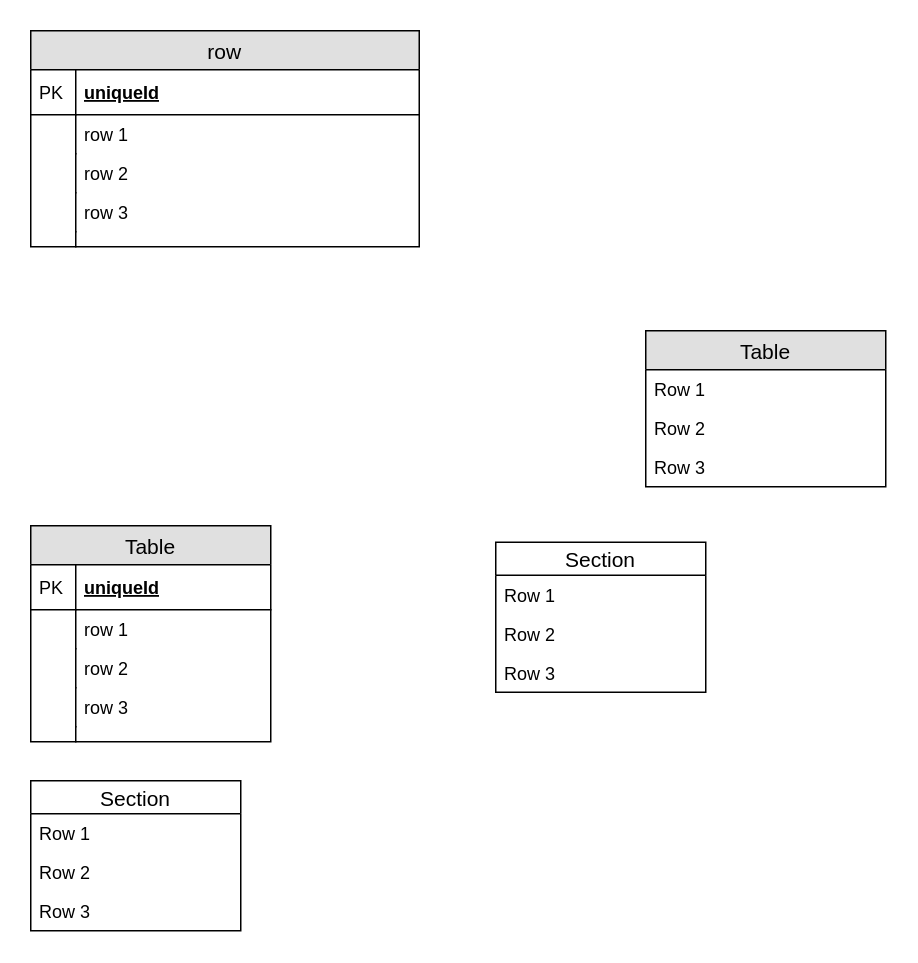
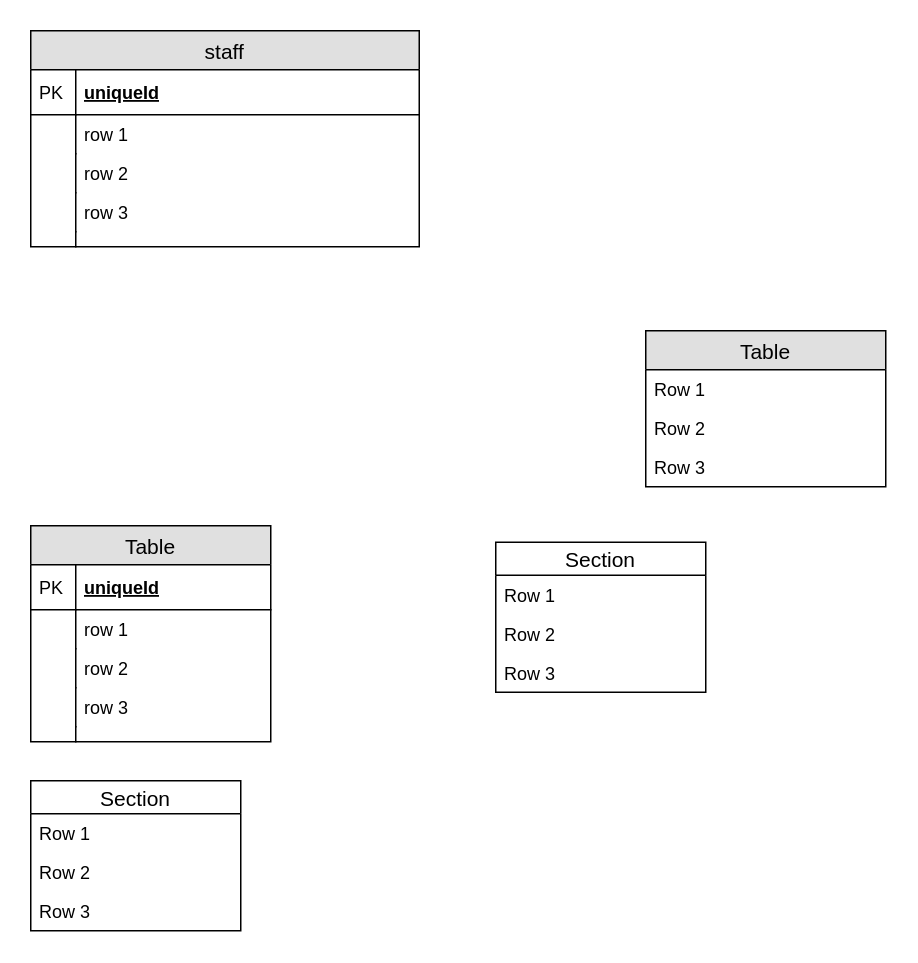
(224, 52) -> (224, 52)
